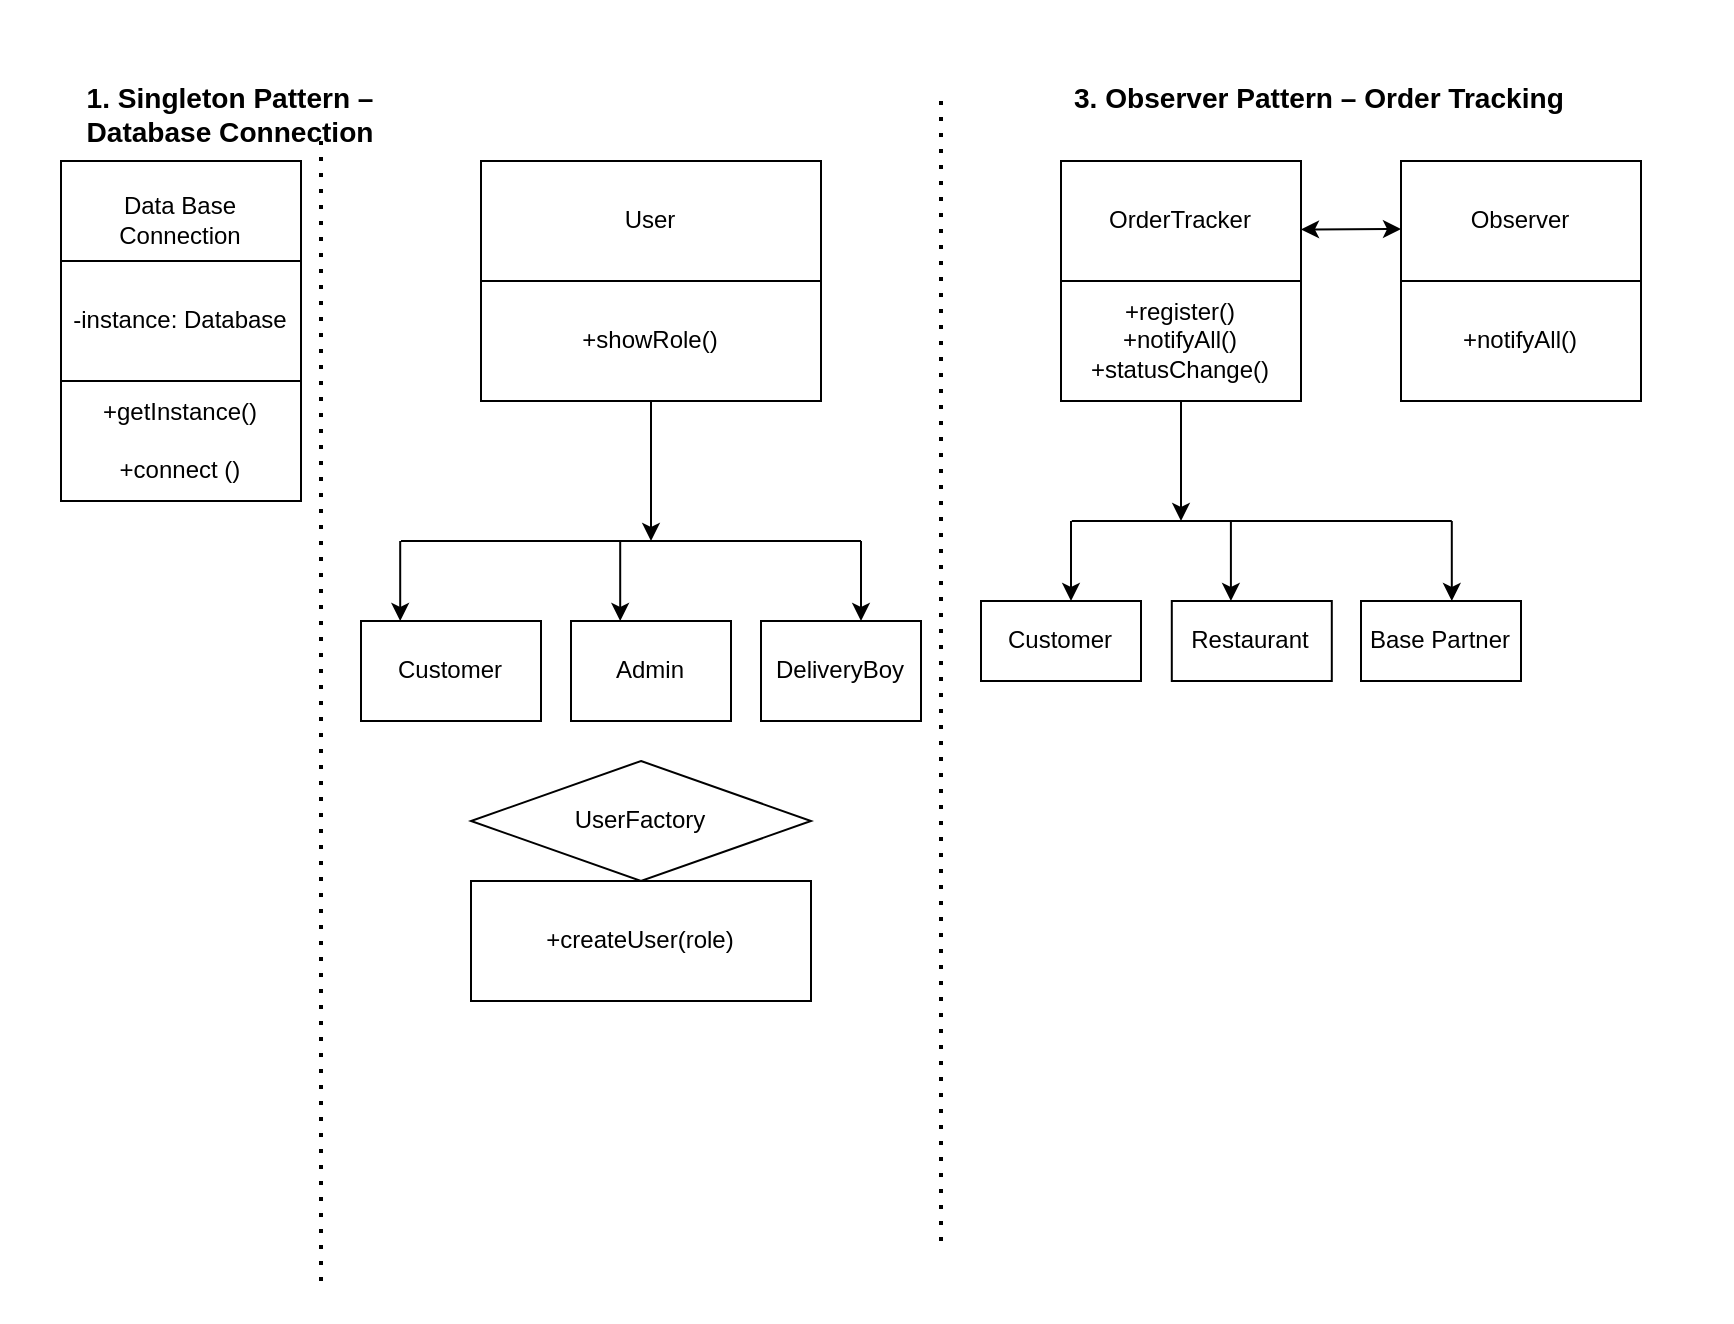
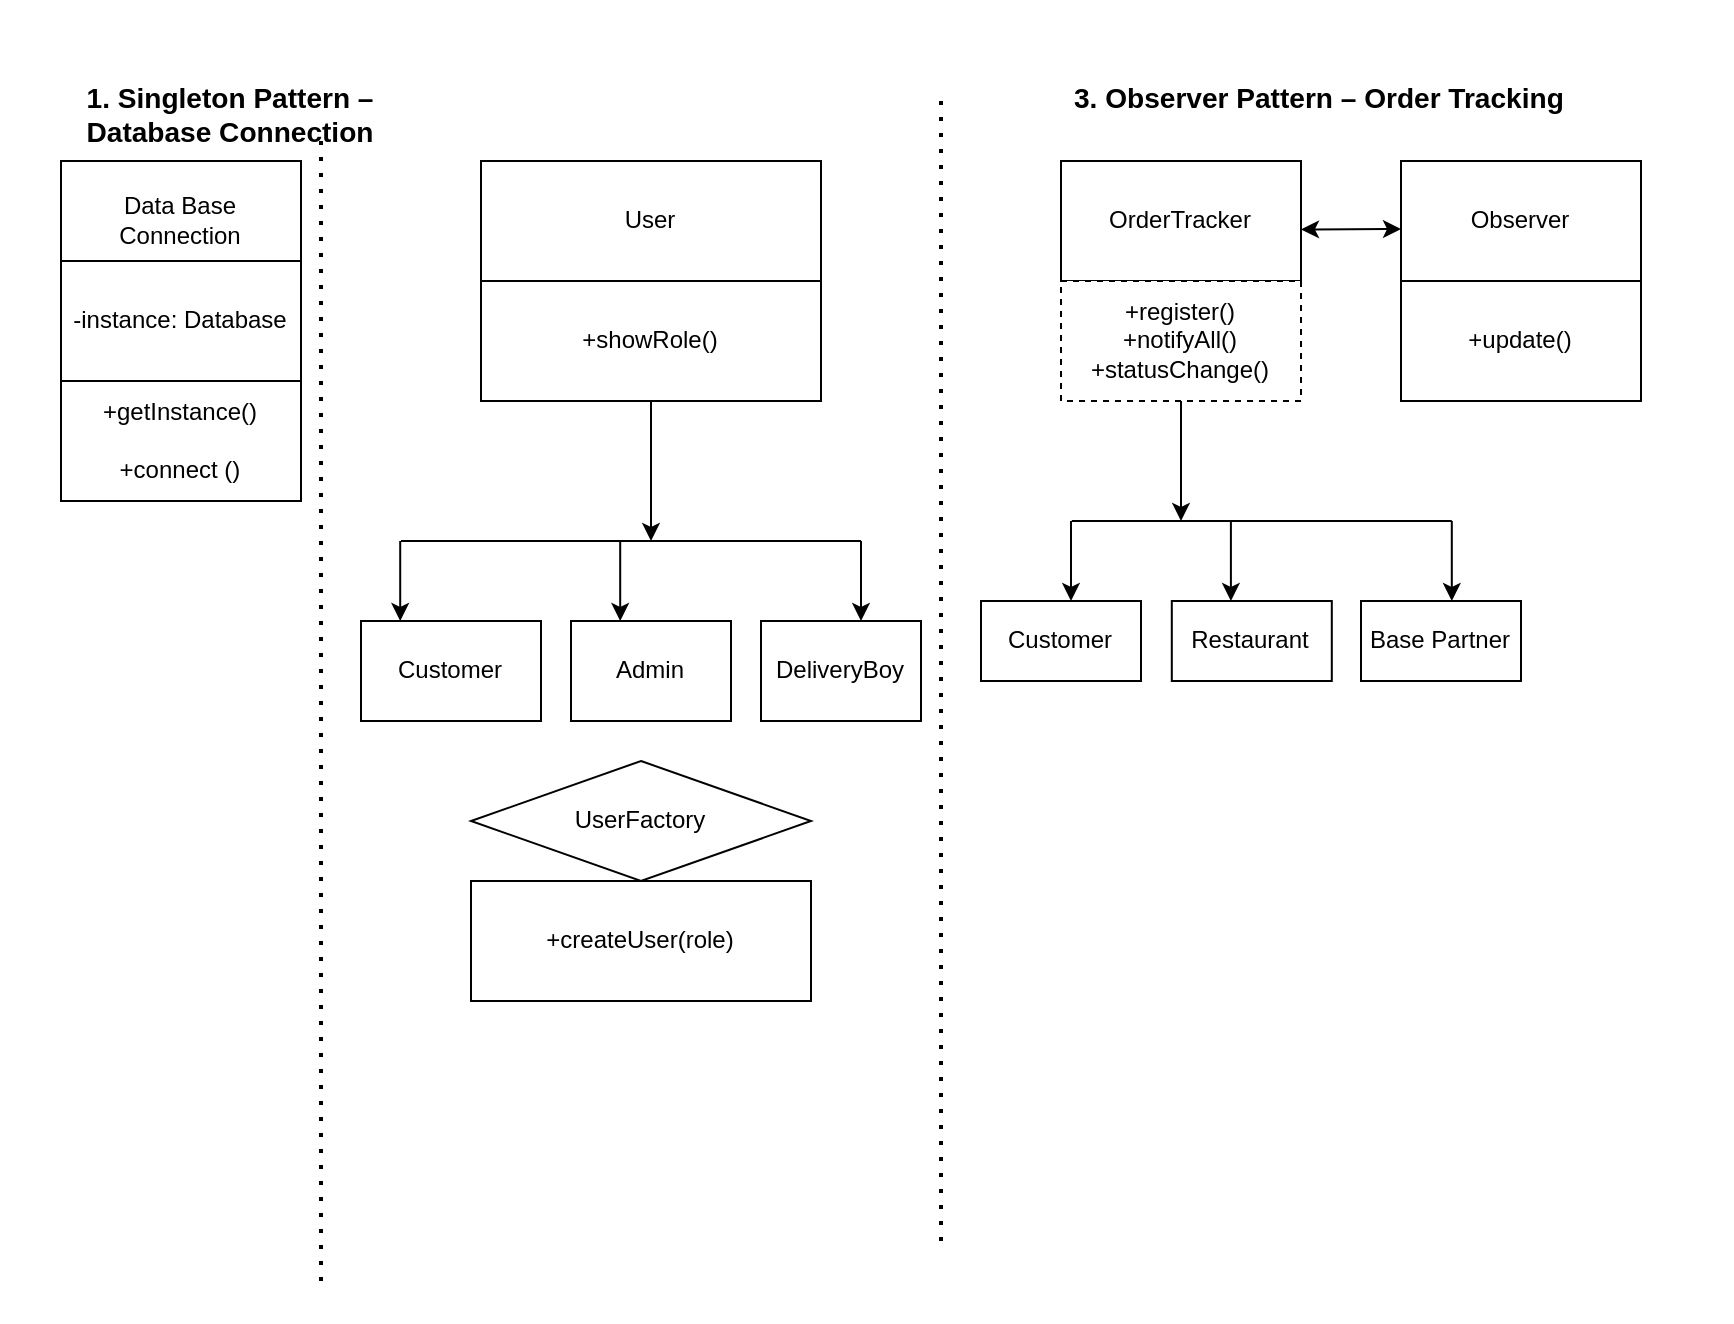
(1181, 341) -> (1181, 341)
(1521, 341) -> (1521, 341)
